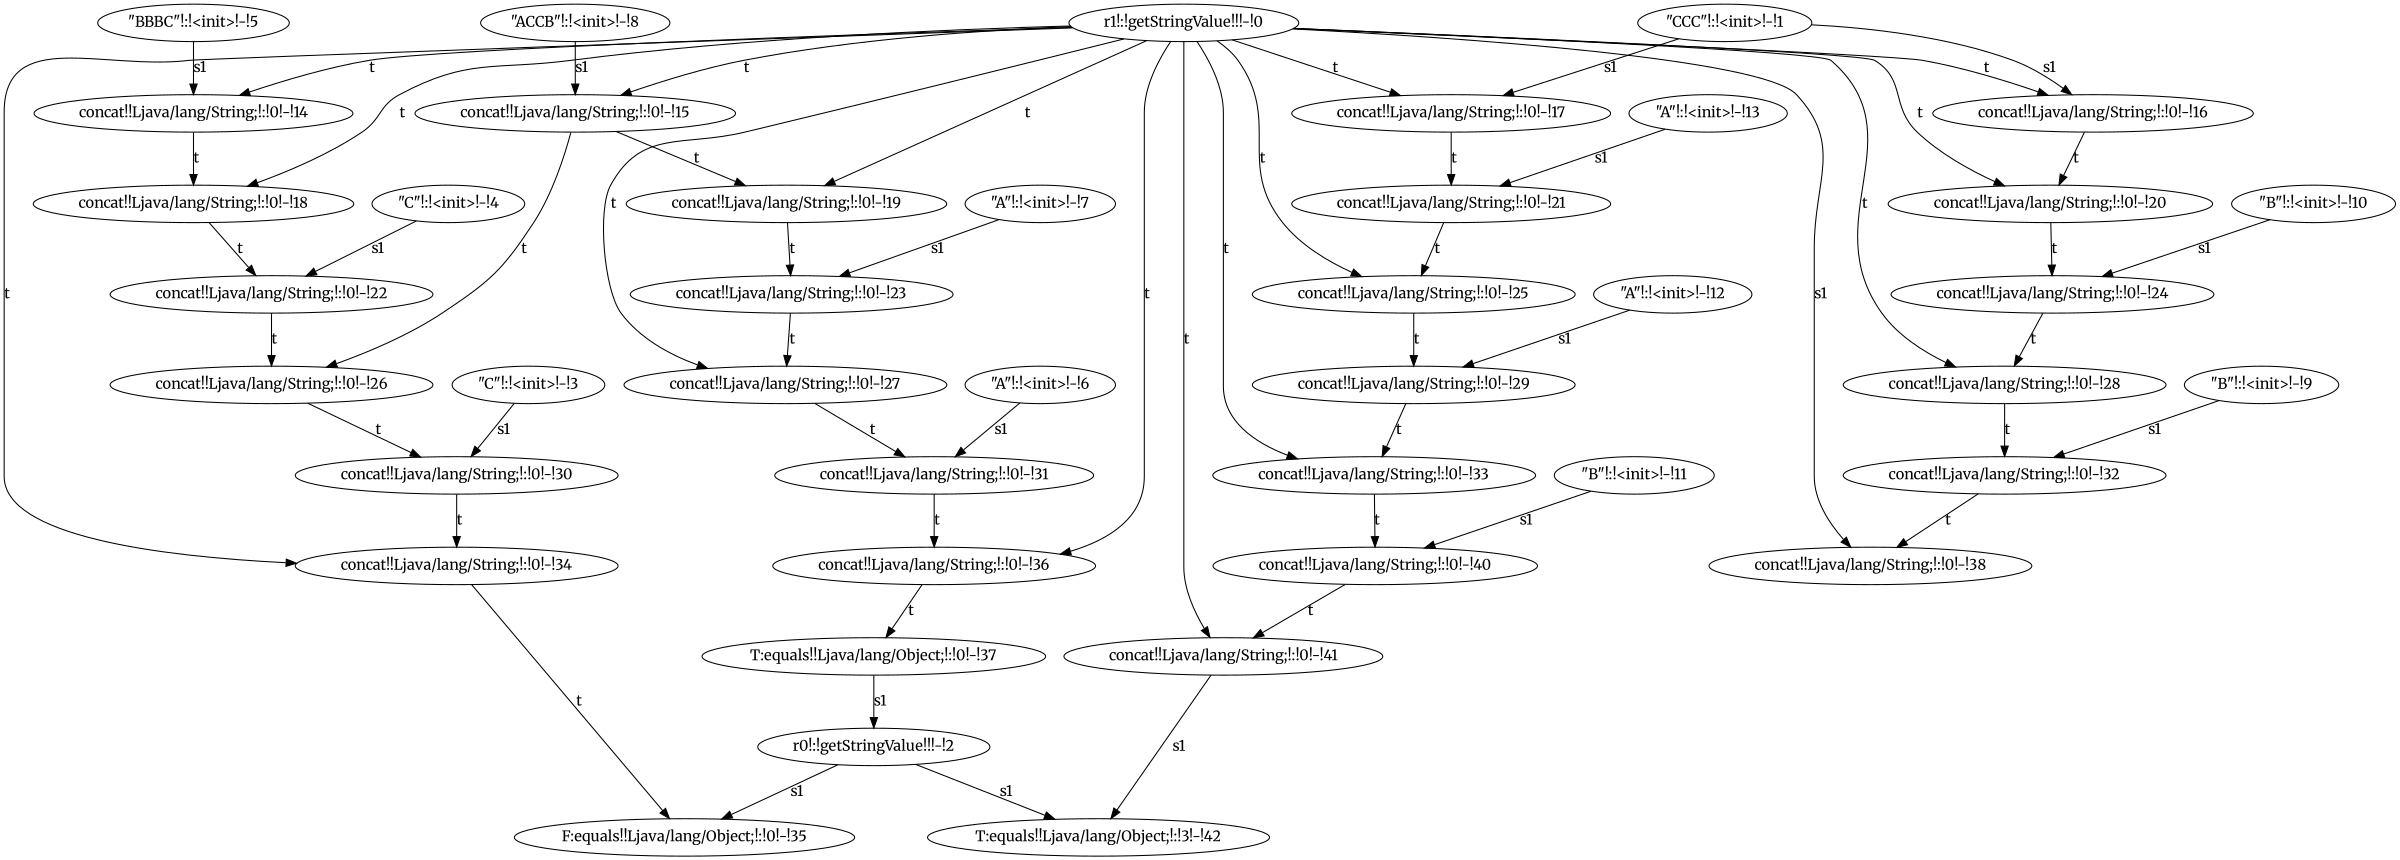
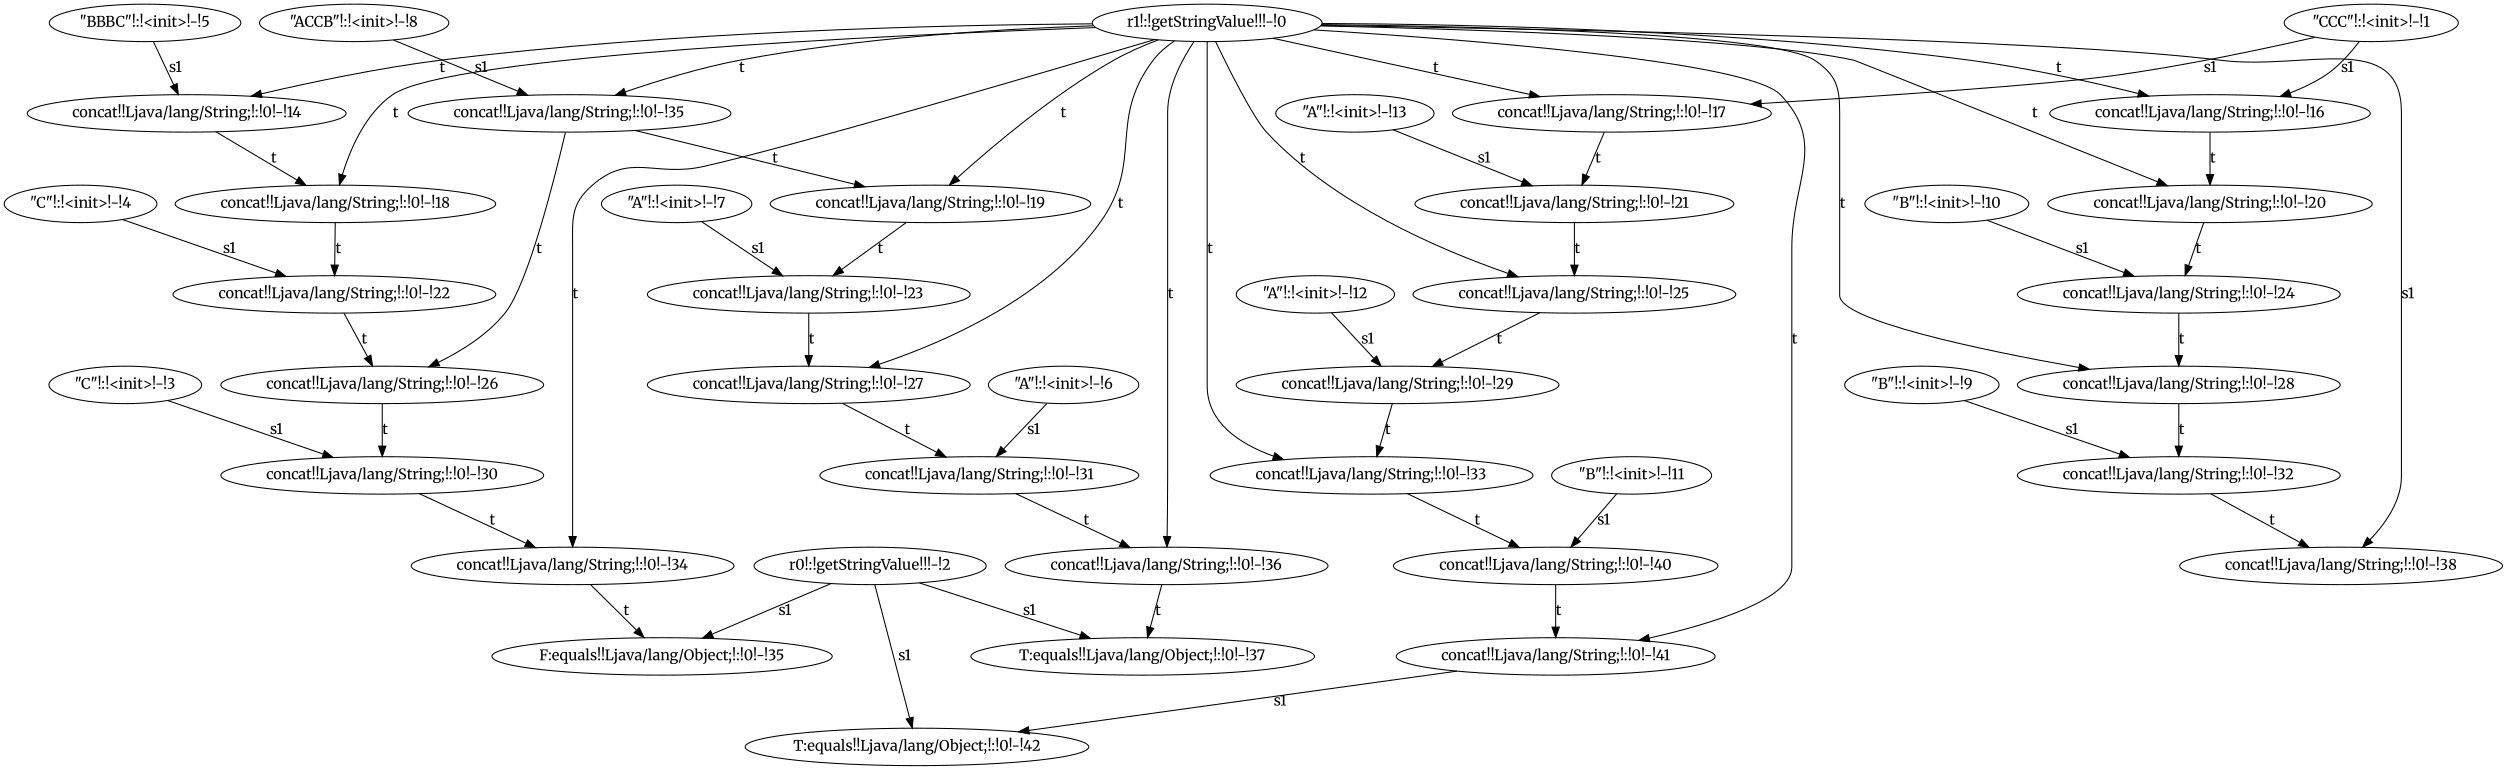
(575, 113) -> (569, 113)
(874, 696) -> (1000, 609)
(1099, 837) -> (917, 747)
